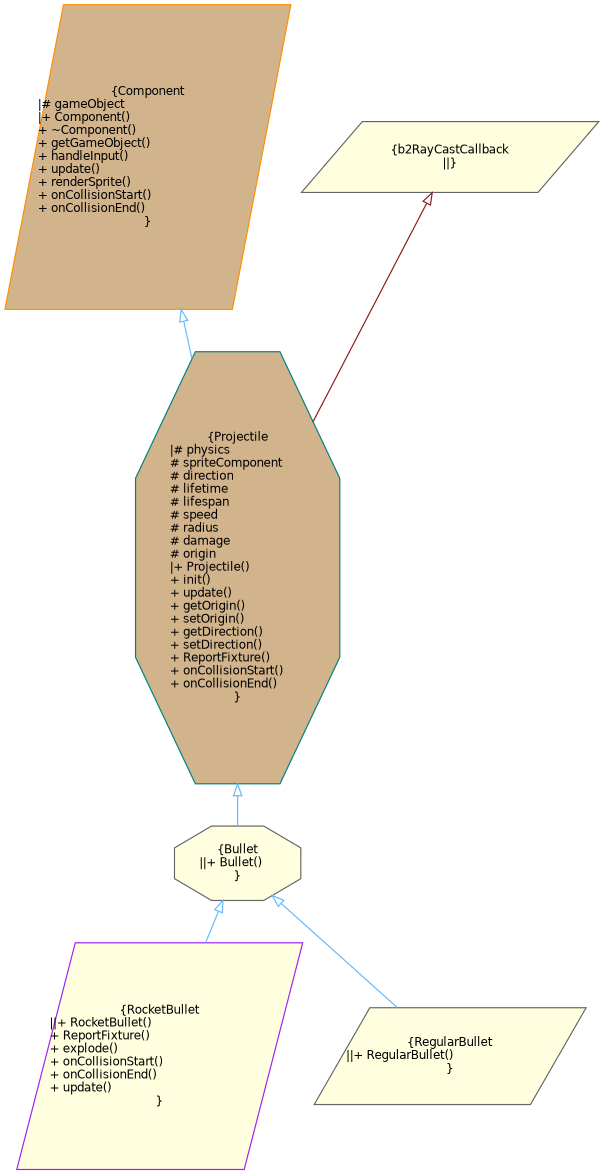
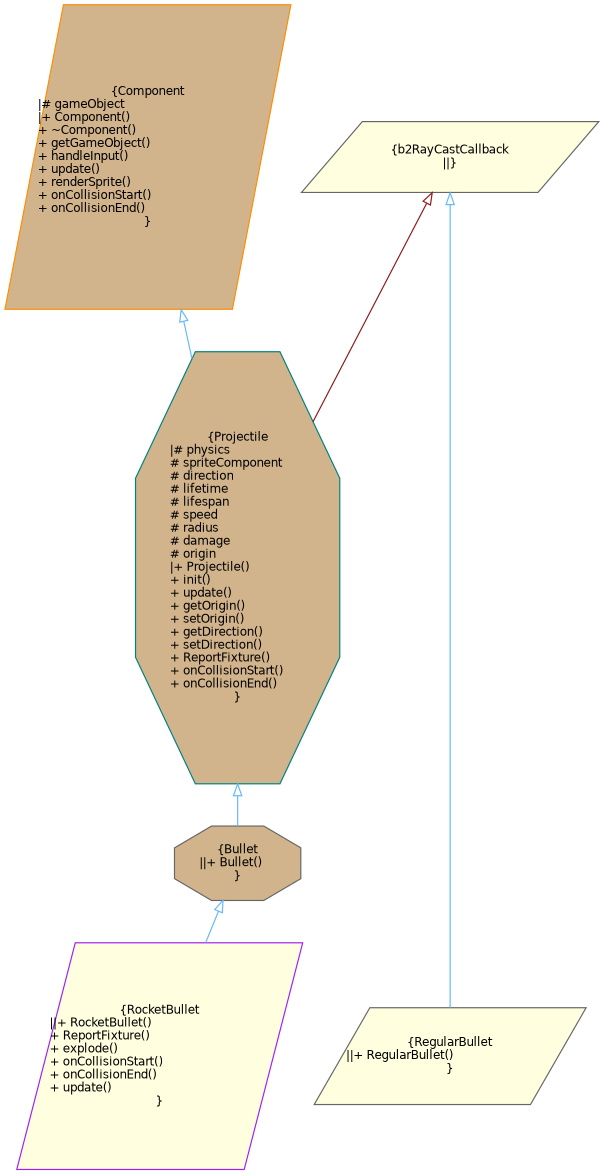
(238, 863) -> (238, 863)
(339, 956) -> (450, 606)
